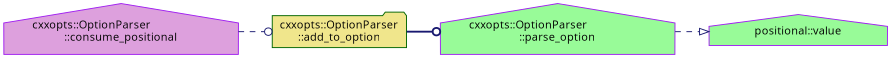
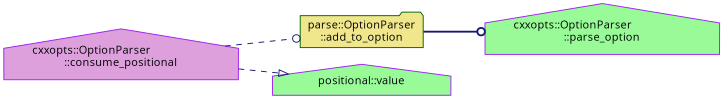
(339, 32) -> (362, 32)
(687, 32) -> (259, 71)
